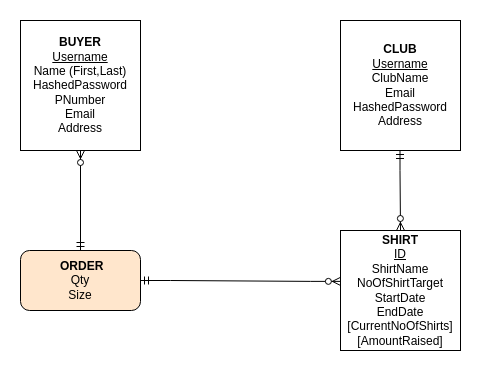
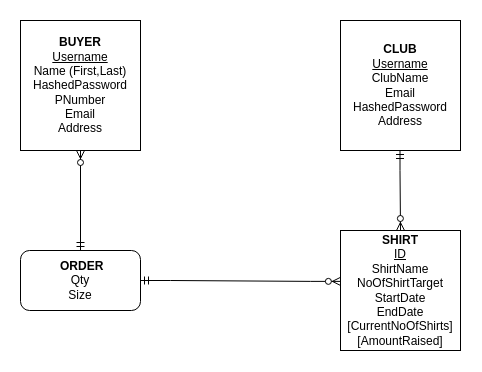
(81, 281) -> (81, 281)
